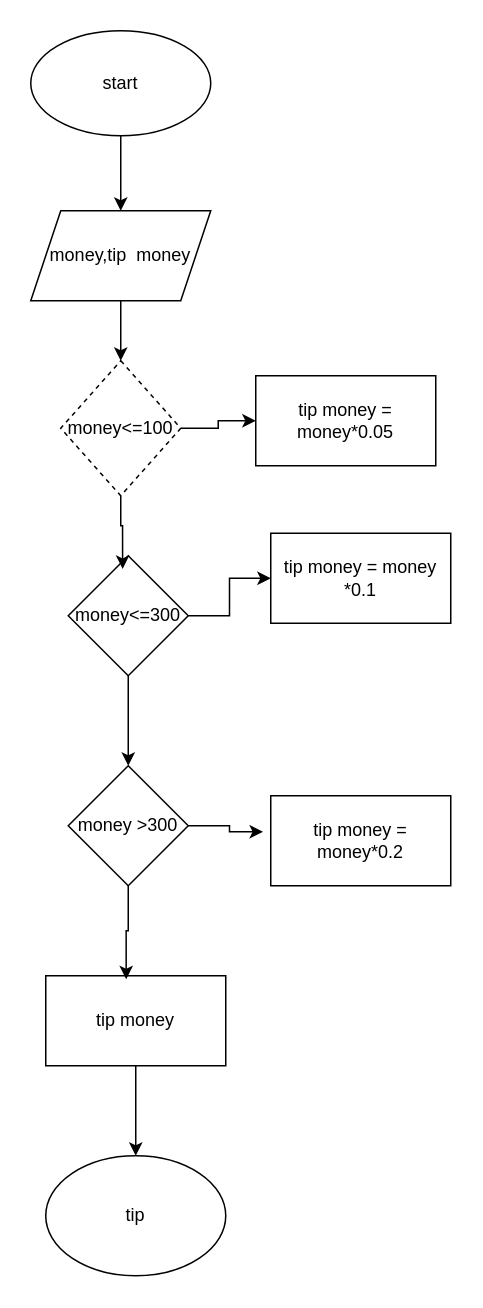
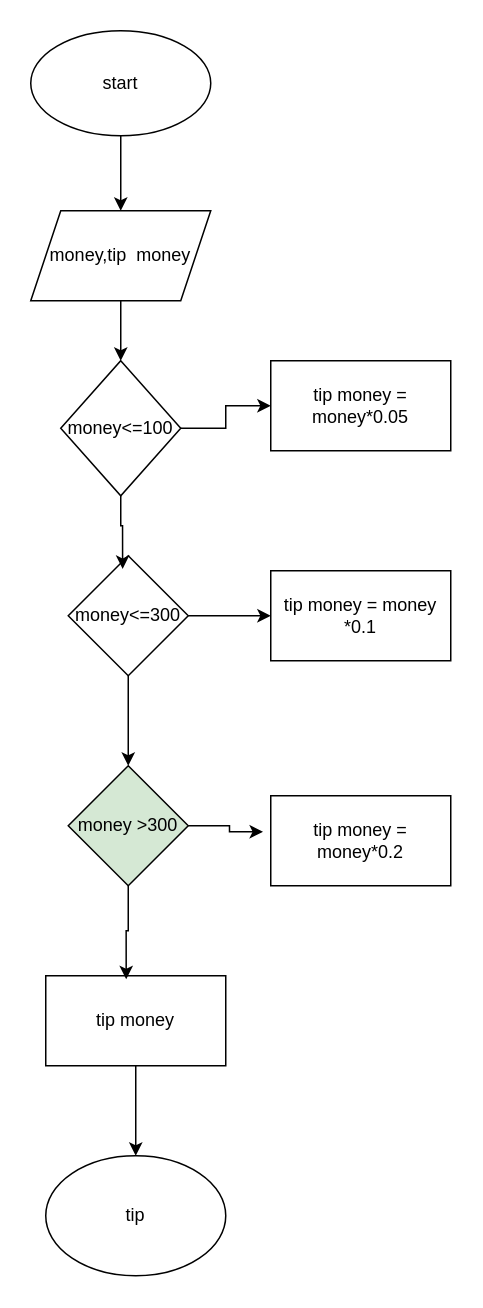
(346, 421) -> (361, 406)
(121, 428) -> (121, 428)
(361, 578) -> (361, 616)
(128, 826) -> (128, 826)
